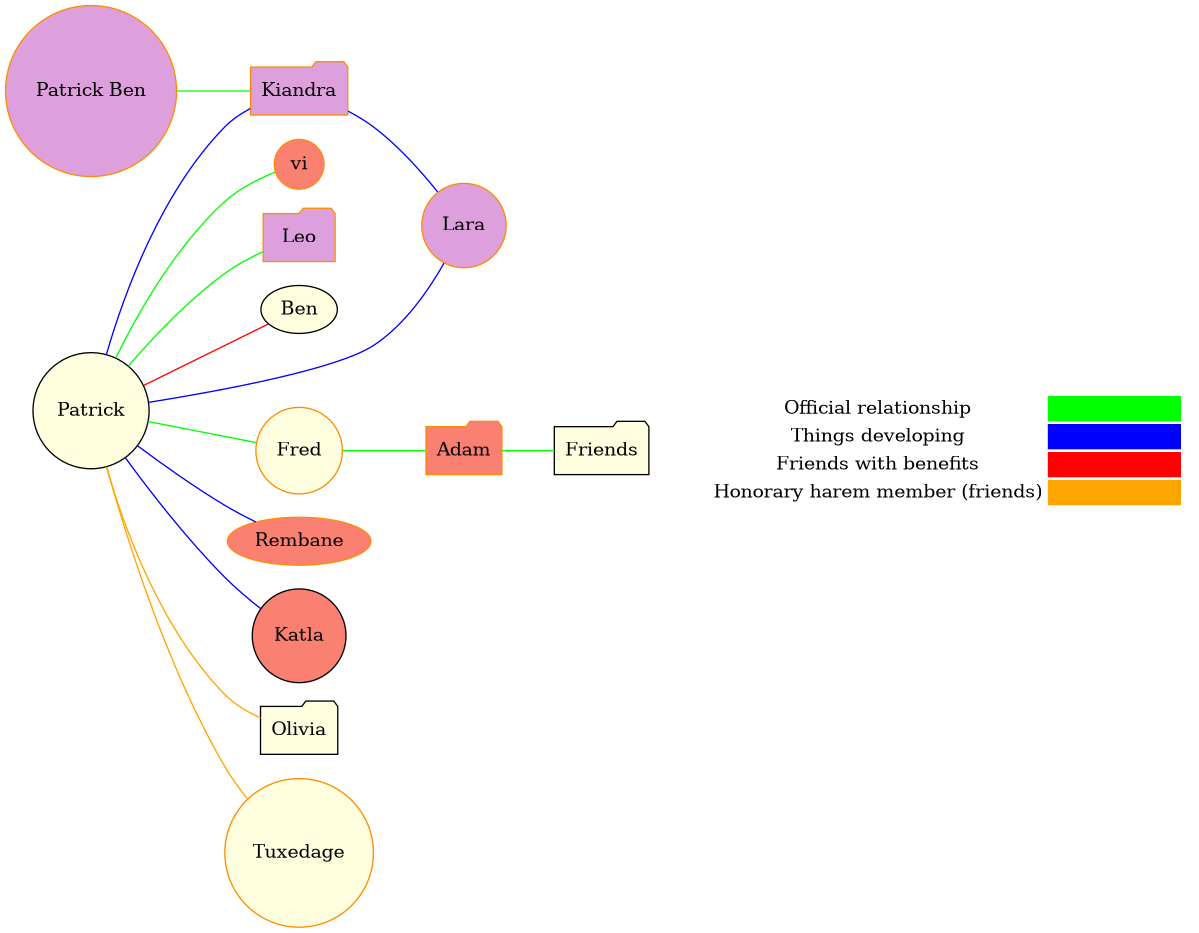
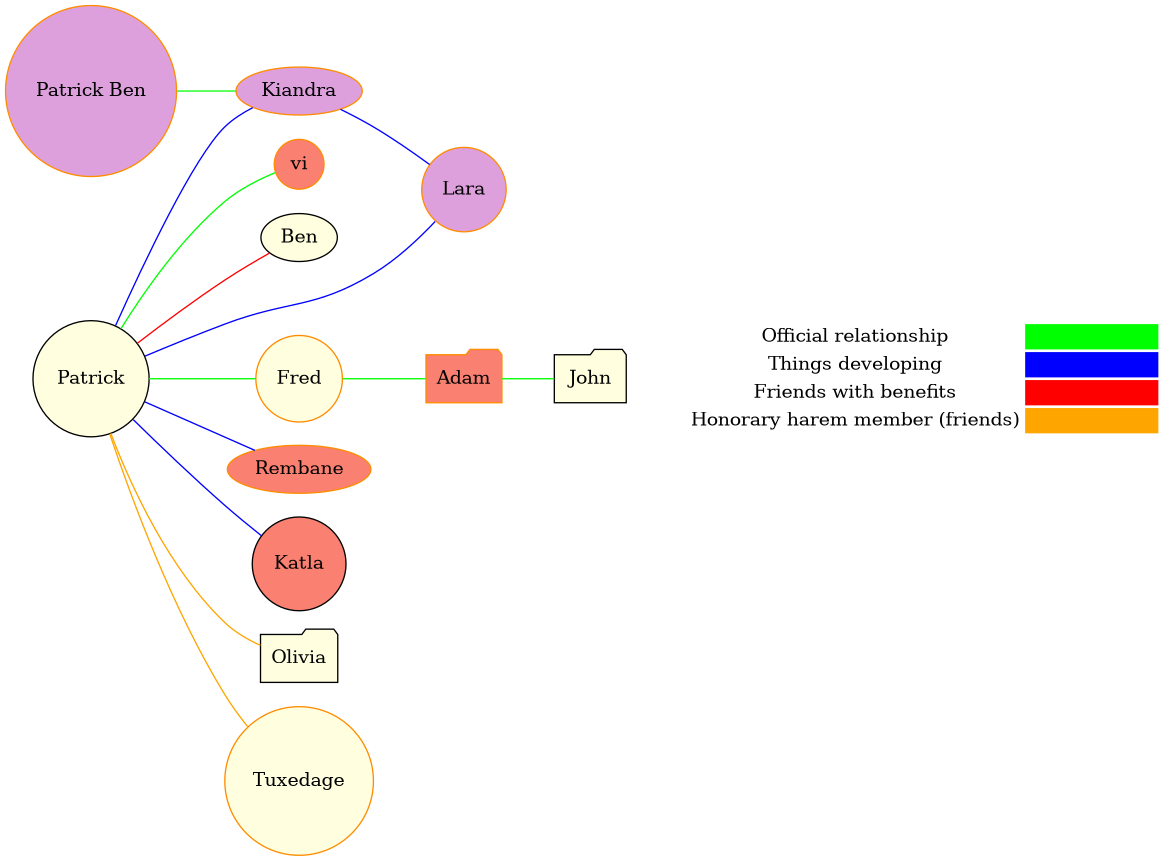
(299, 91) -> (299, 91)
(299, 238) -> none
(602, 451) -> (590, 379)
